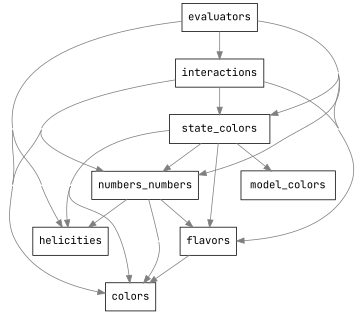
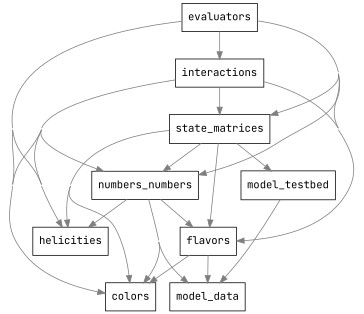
(220, 129) -> (220, 129)
none -> (35, 157)
(288, 185) -> (288, 185)
none -> (207, 297)
